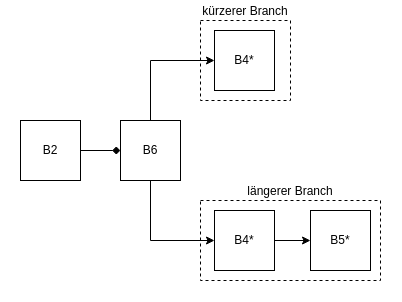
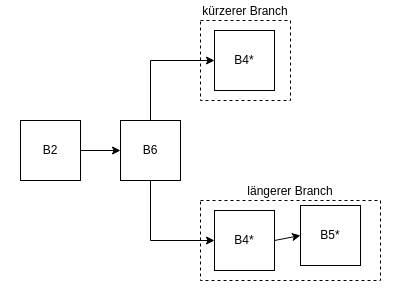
(112, 151) -> (112, 151)
(341, 241) -> (331, 236)
